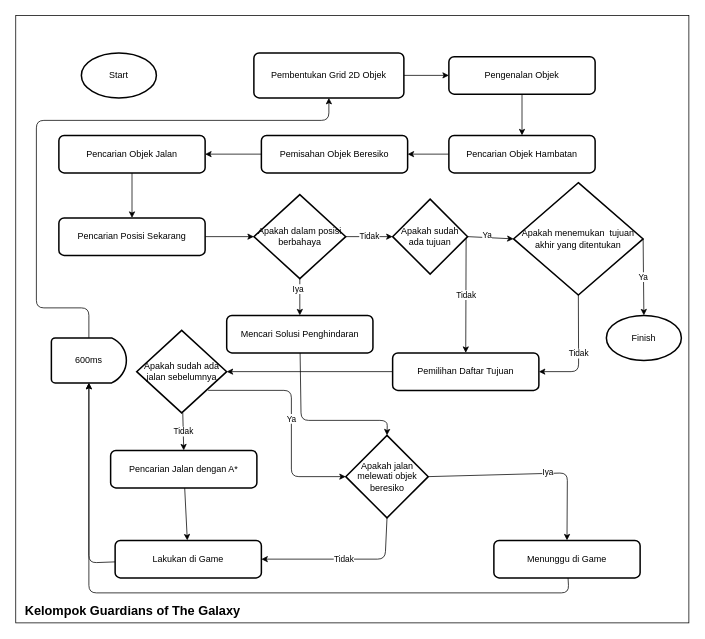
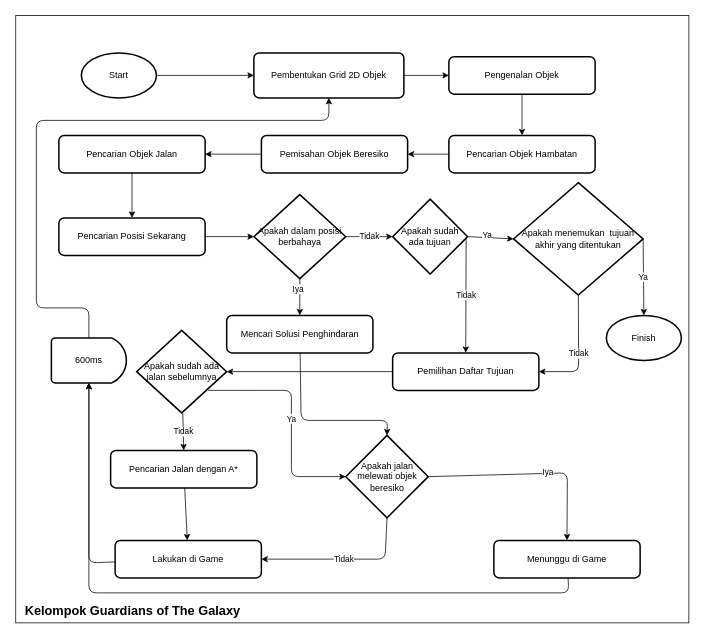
none -> (203, 75)
